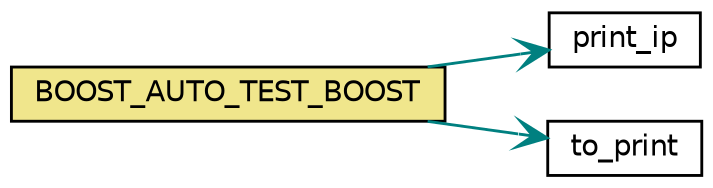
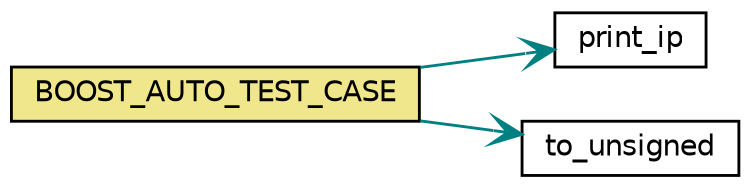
(228, 94) -> (215, 94)
(625, 148) -> (630, 148)
